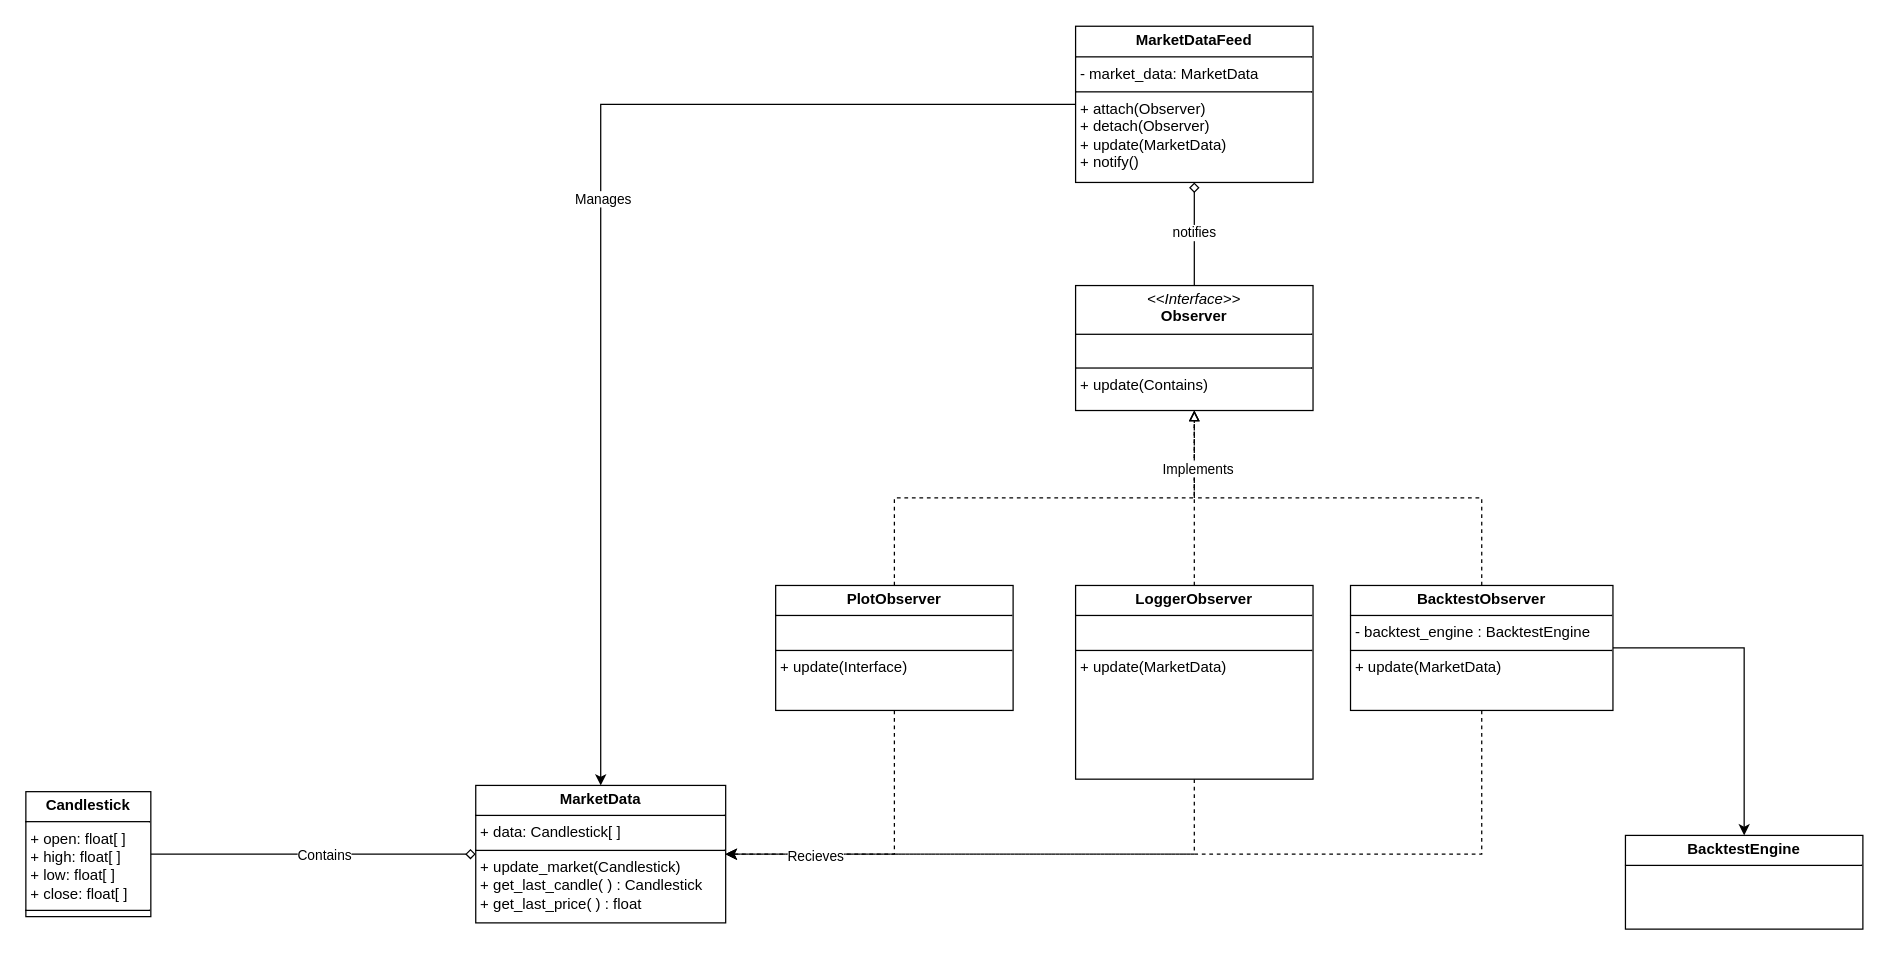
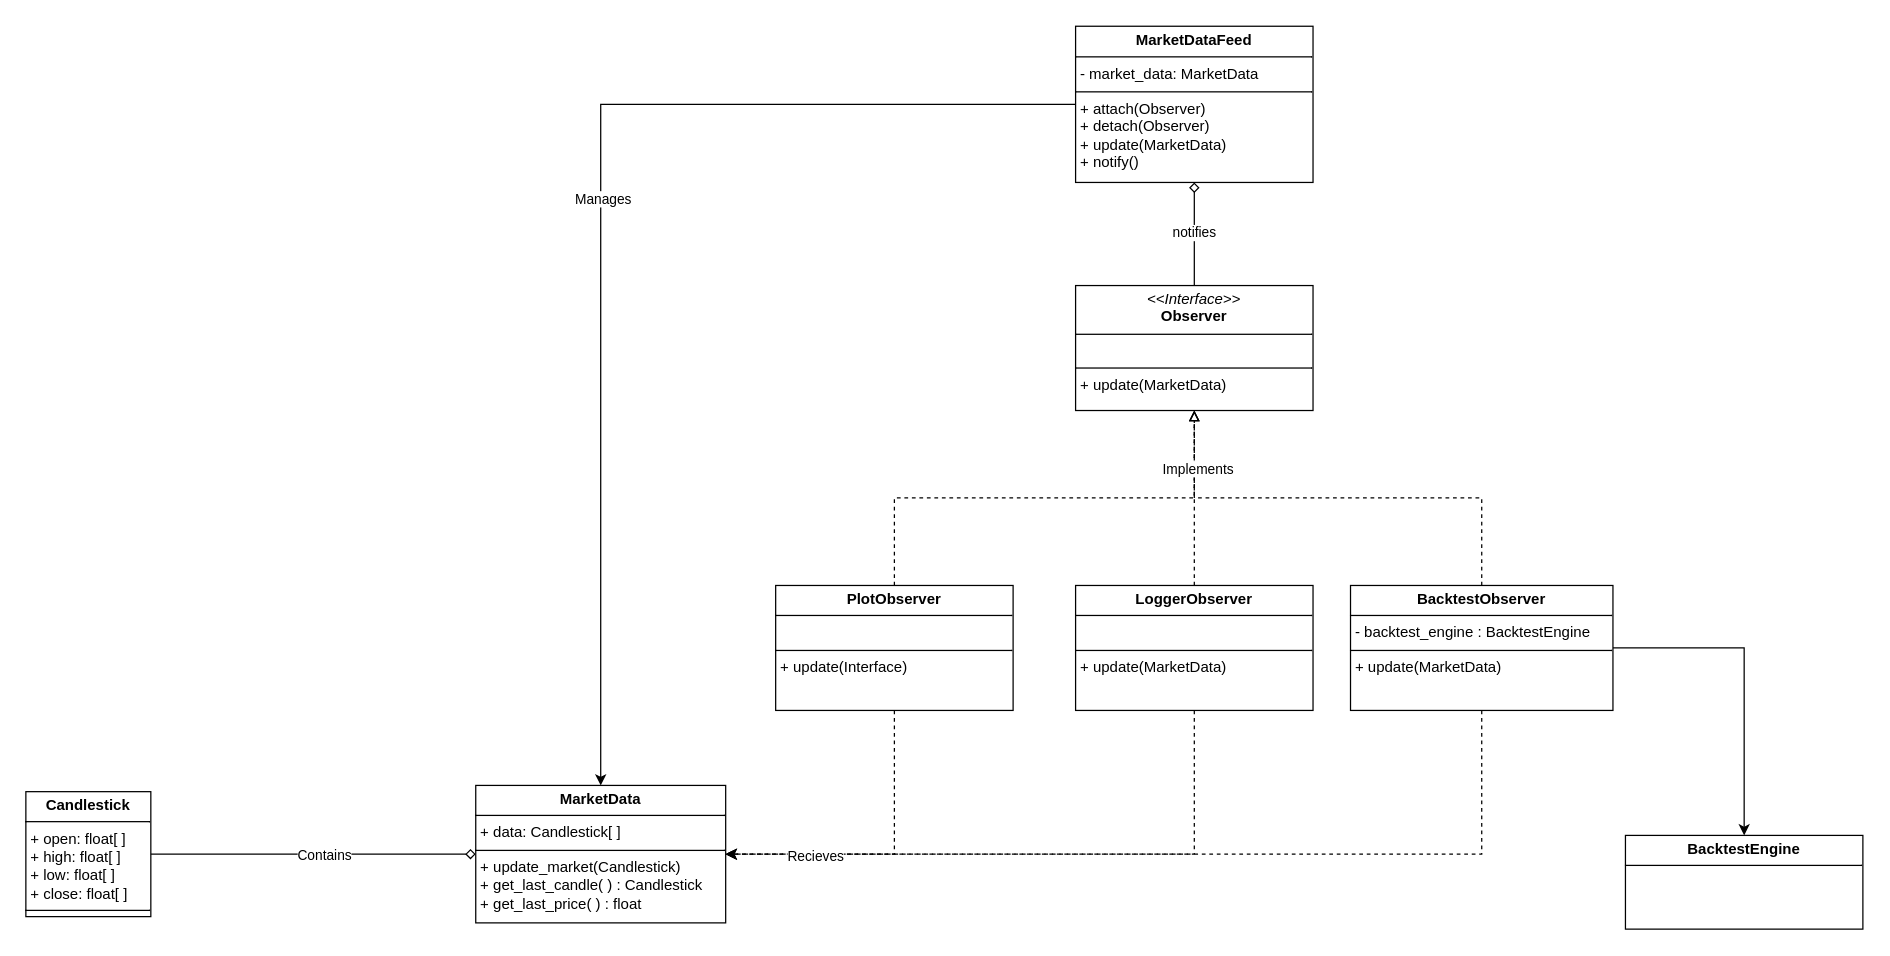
(1147, 313) -> (1158, 313)
(1194, 683) -> (1194, 648)
